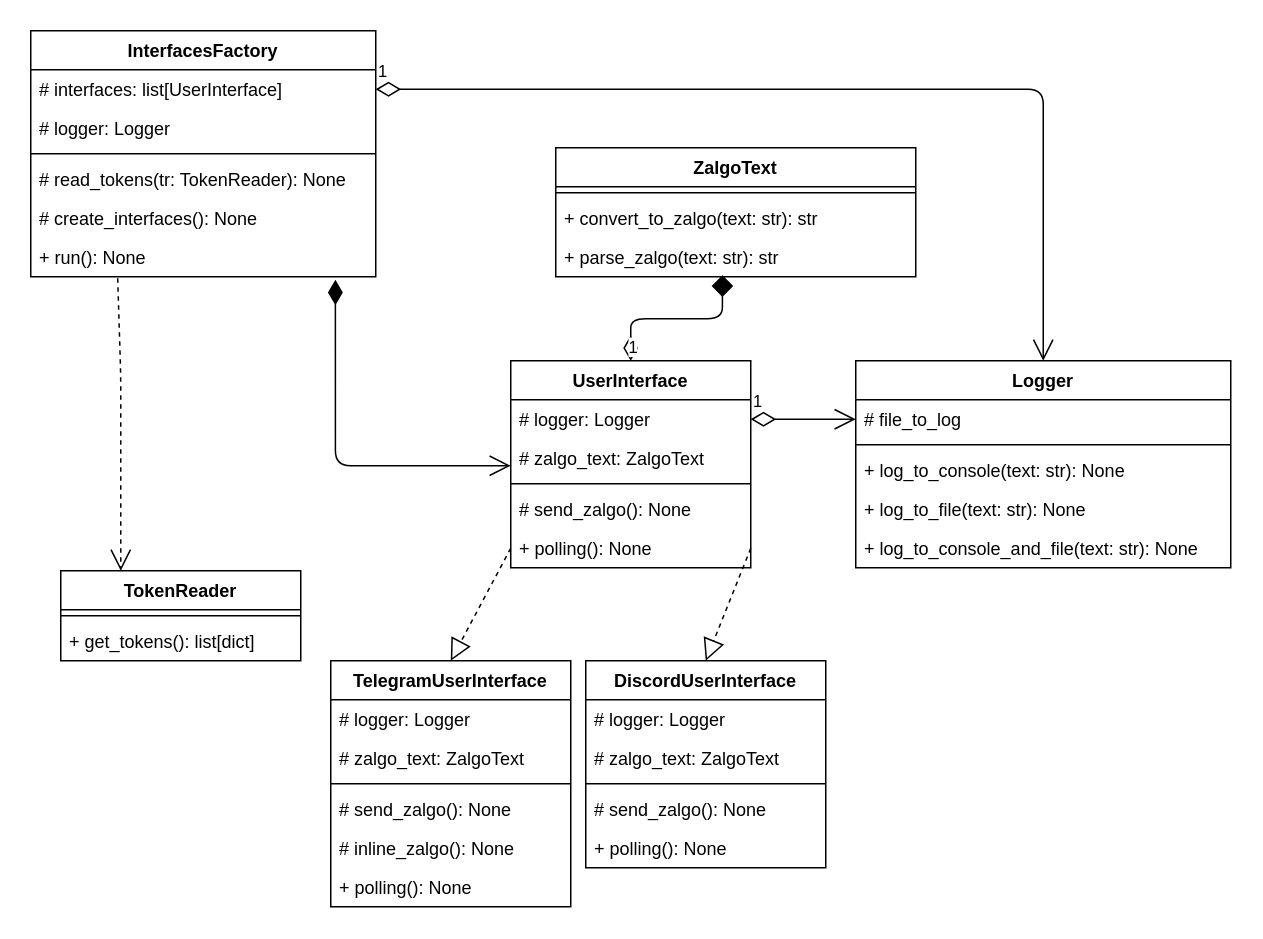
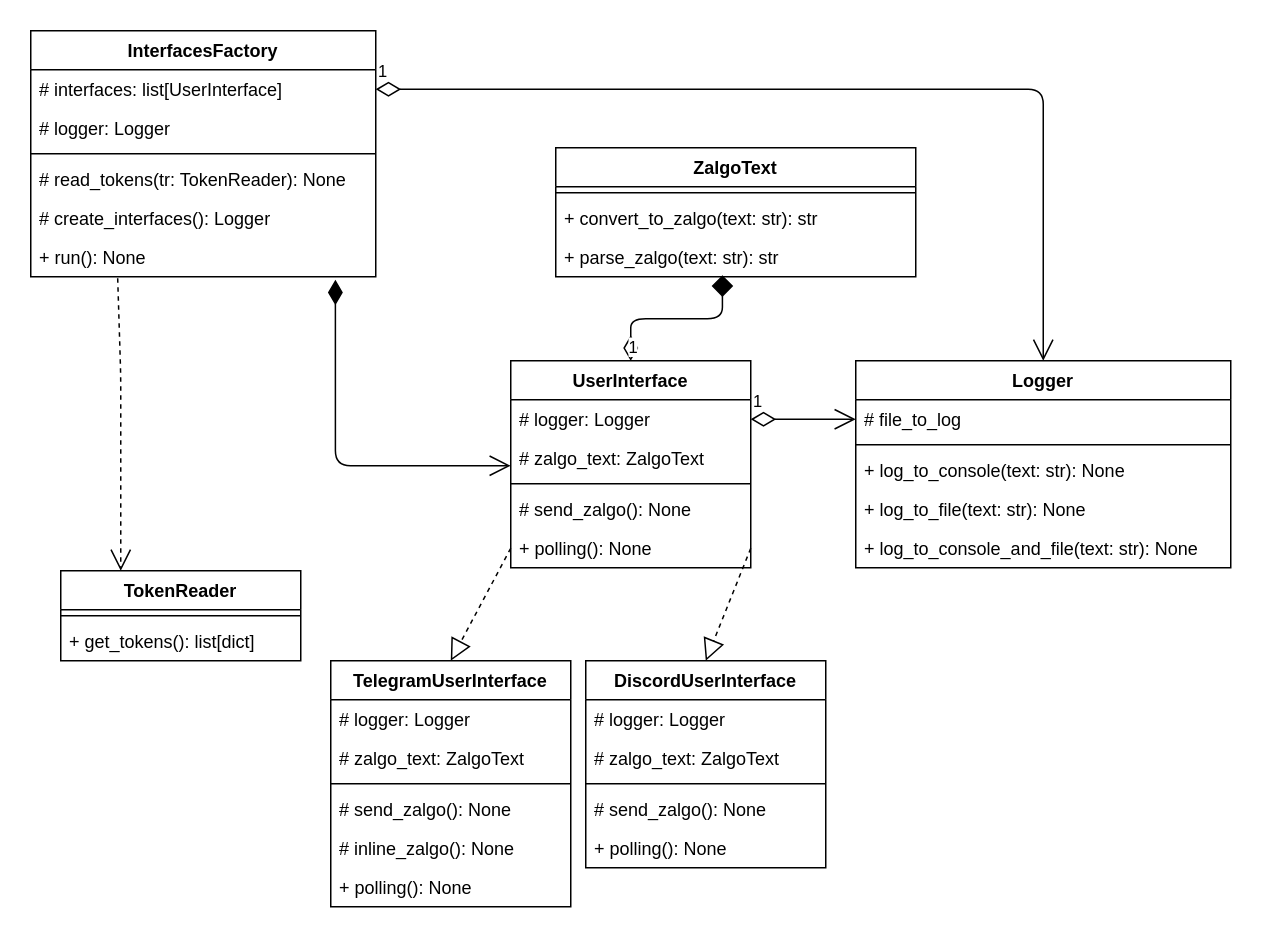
(166, 219) -> (176, 219)
